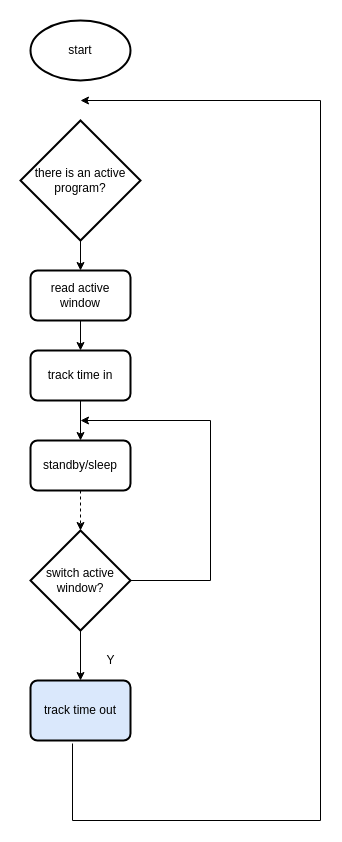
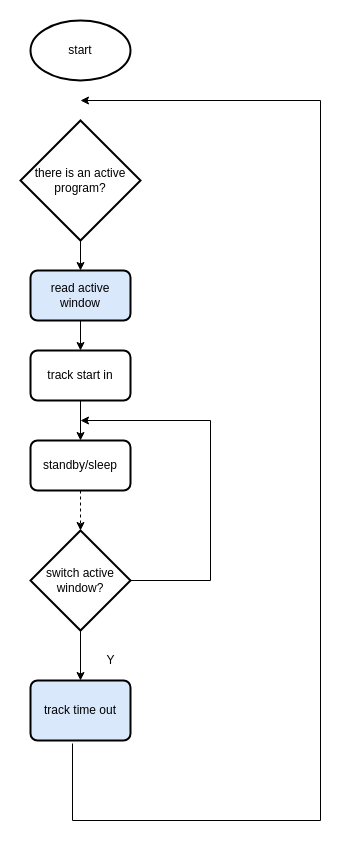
(81, 296) -> (81, 296)
(81, 376) -> (81, 376)
